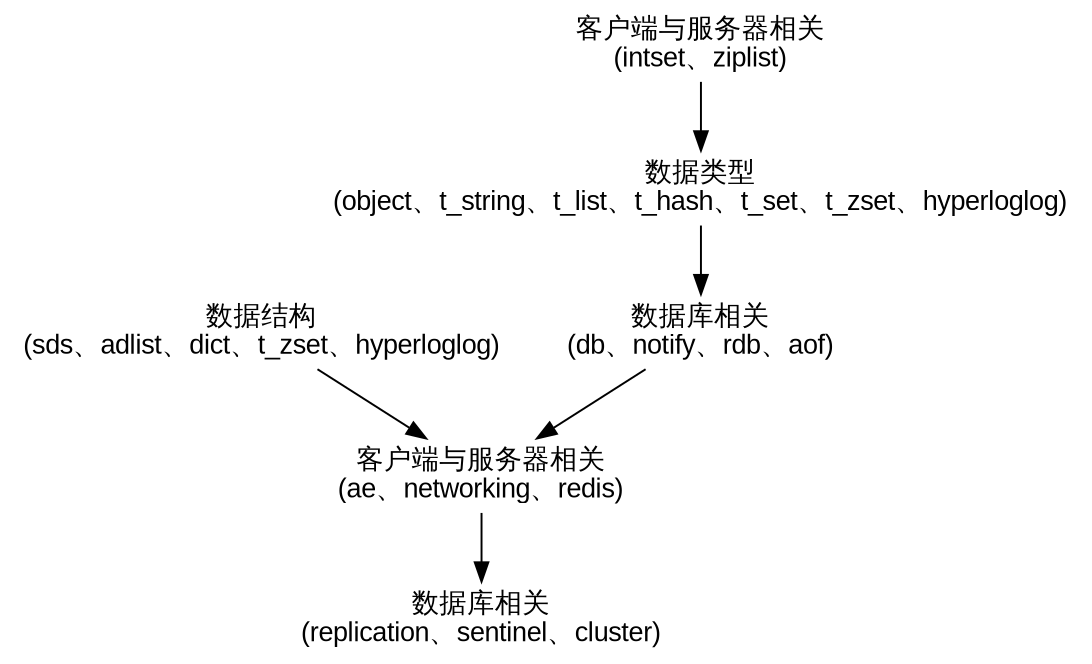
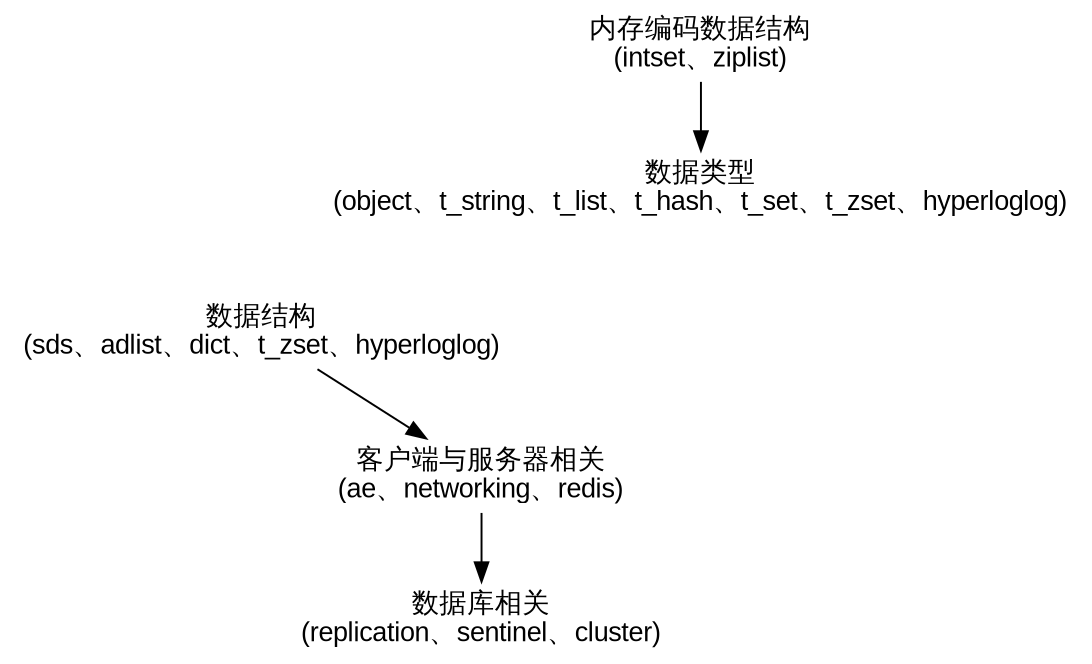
(701, 45) -> (701, 45)
(701, 332) -> none
